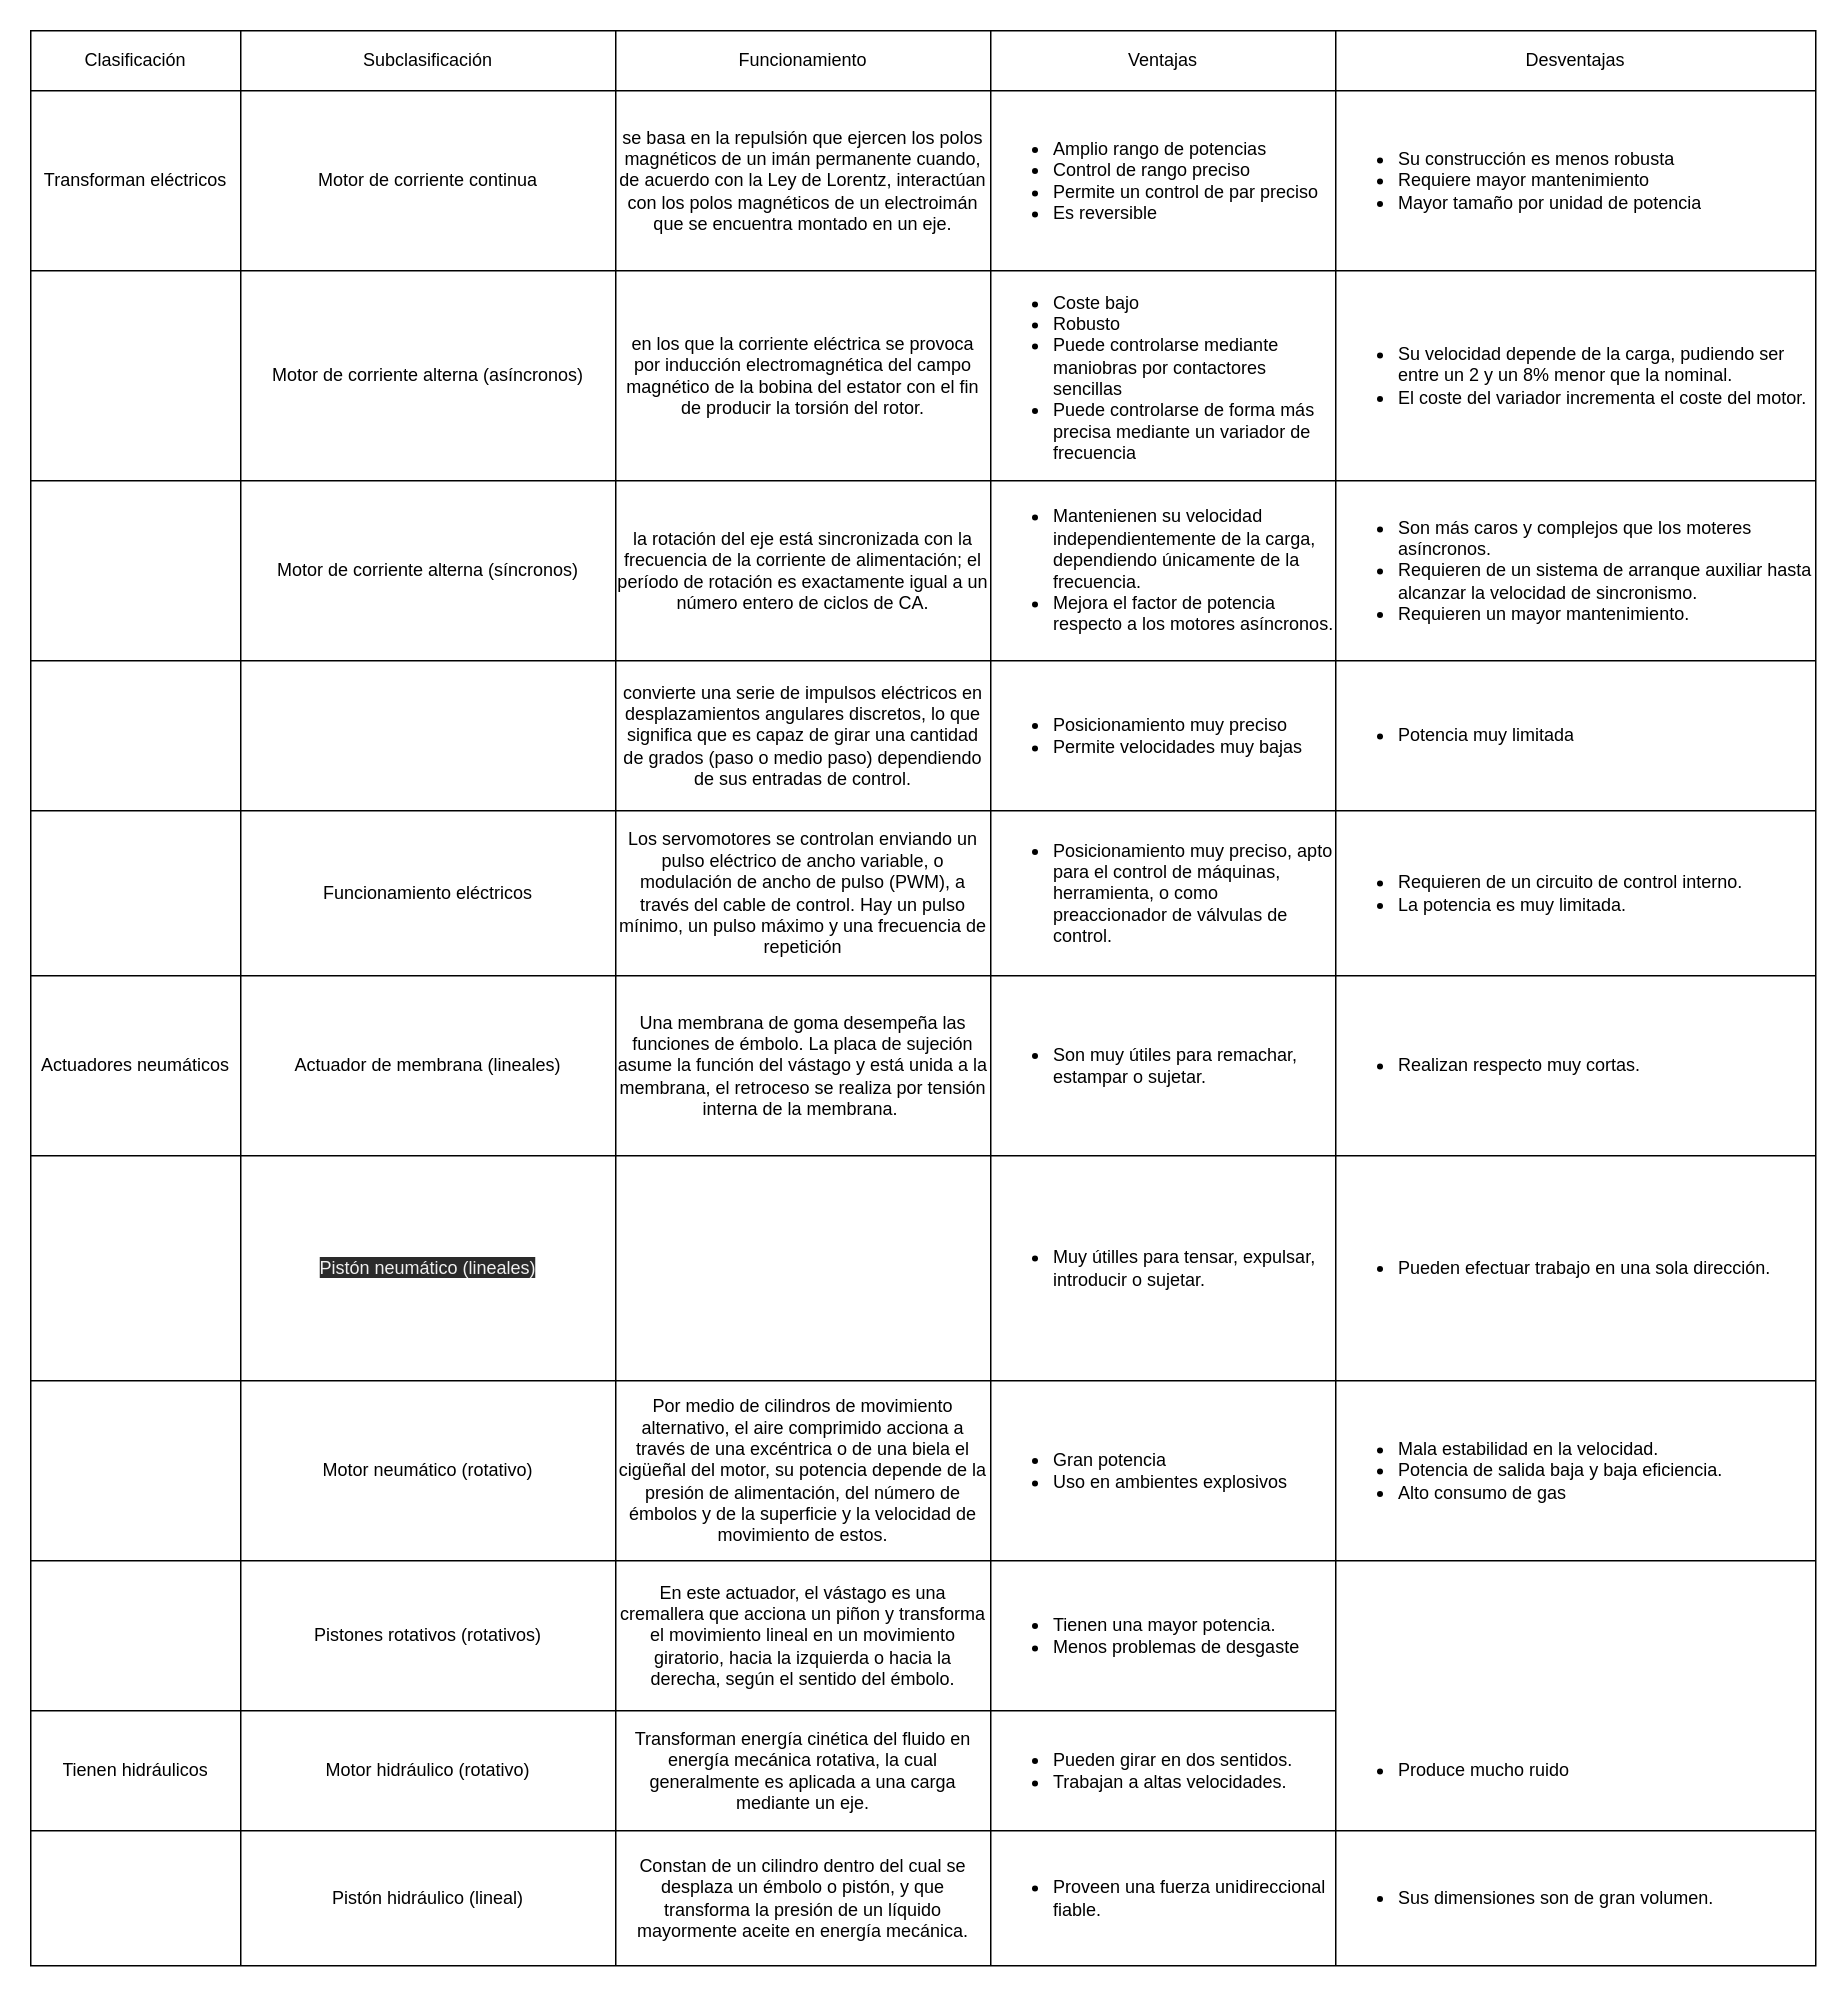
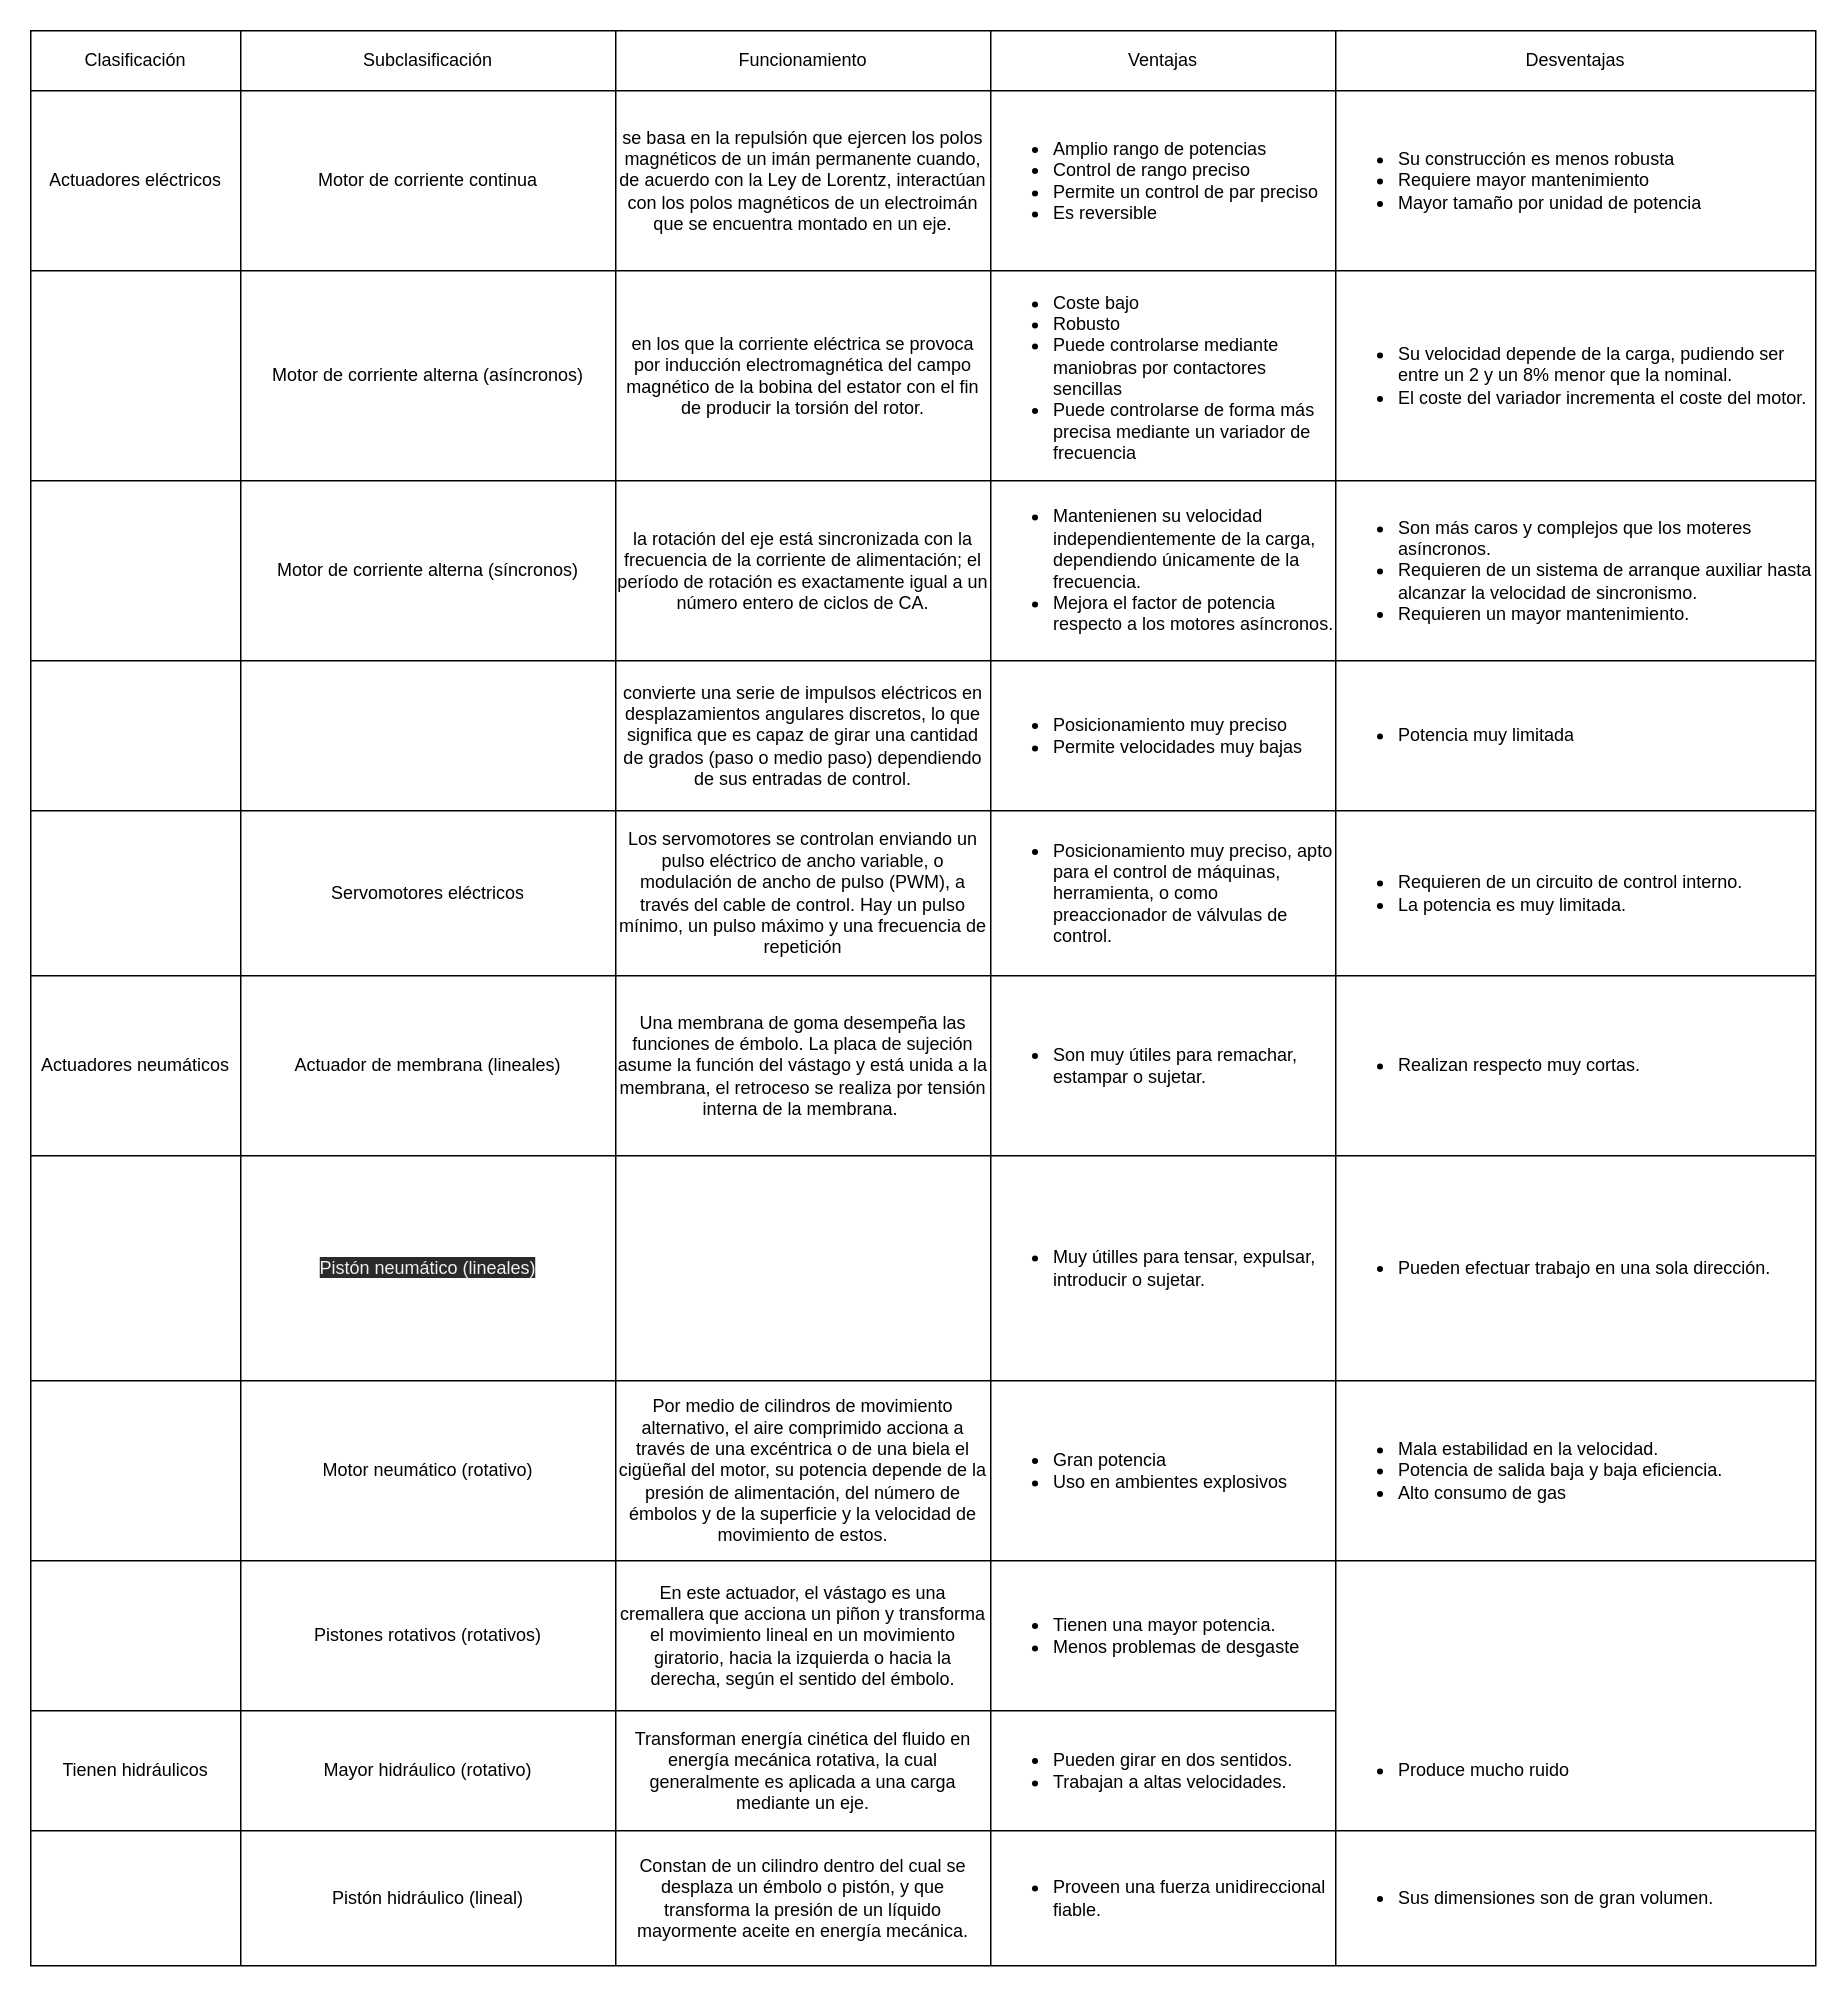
(136, 181) -> (136, 181)
(428, 893) -> (428, 893)
(428, 1771) -> (428, 1771)
